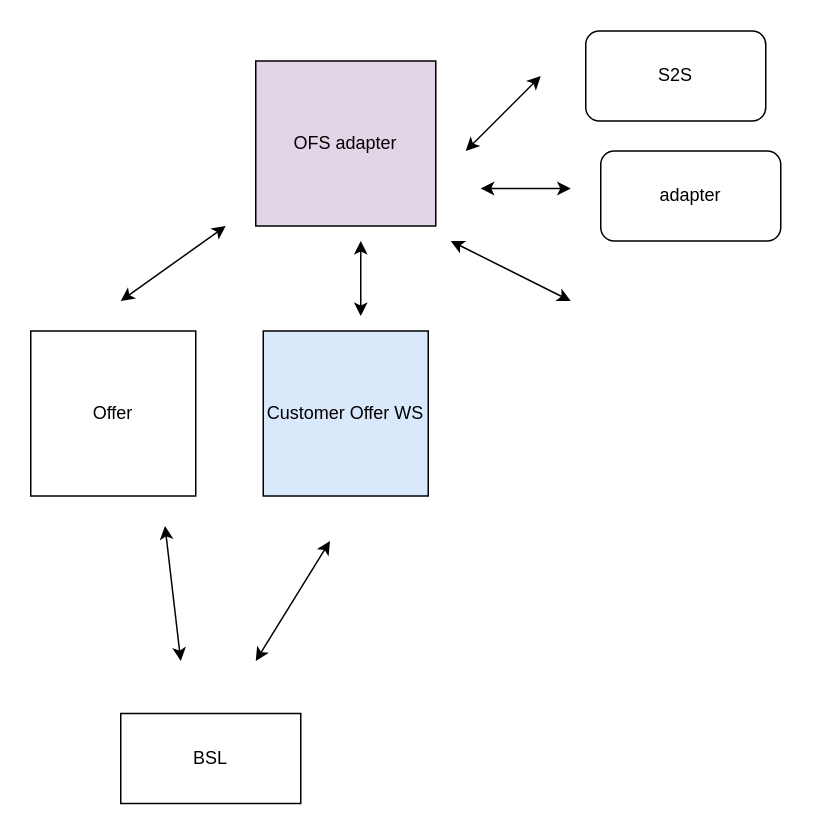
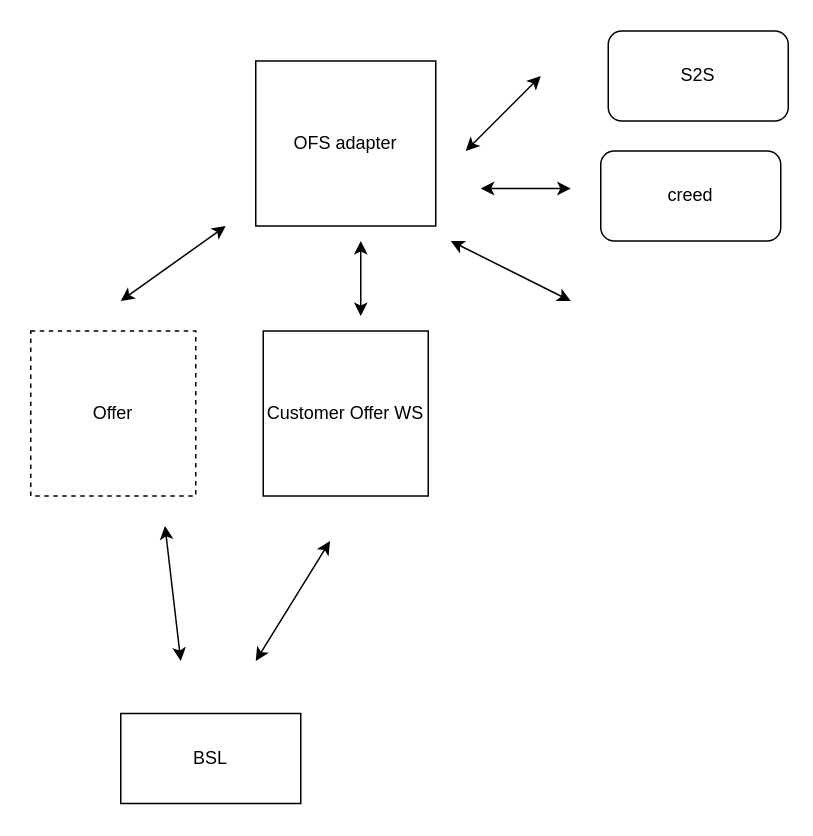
(676, 76) -> (698, 76)
(346, 143) -> (346, 143)
(691, 196) -> (691, 196)
(113, 413) -> (113, 413)
(346, 413) -> (346, 413)
